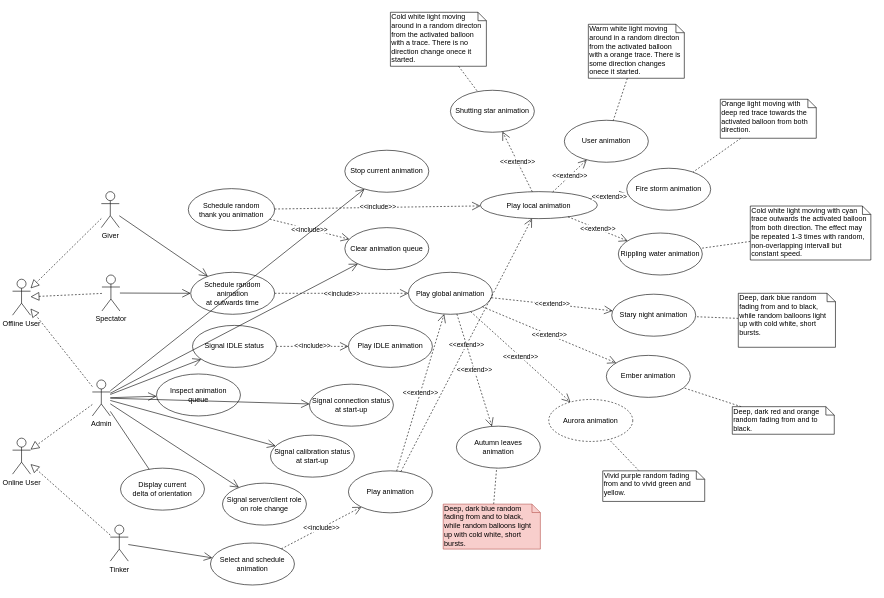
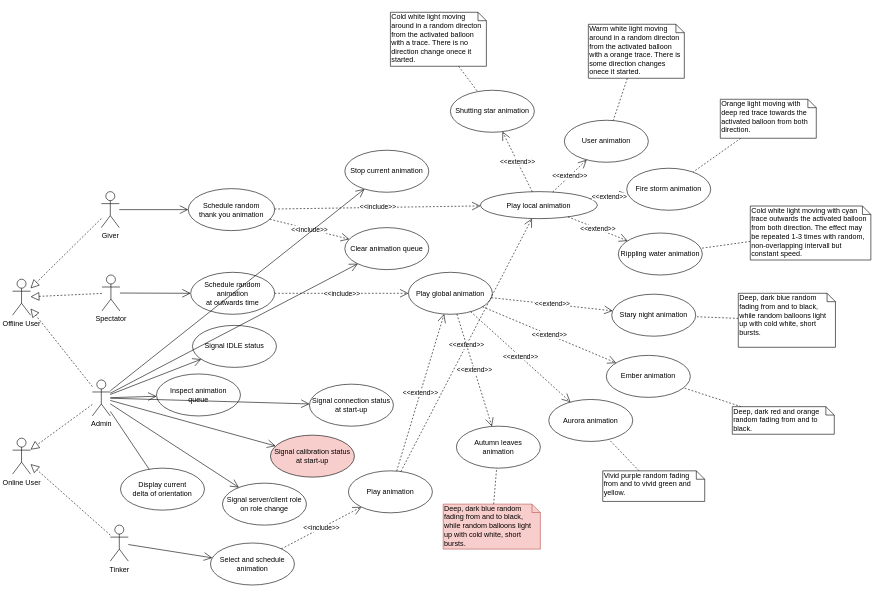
(162, 246) -> (152, 210)
(312, 347) -> none
(390, 347) -> none
(591, 421) -> (591, 421)
(312, 456) -> (312, 456)
